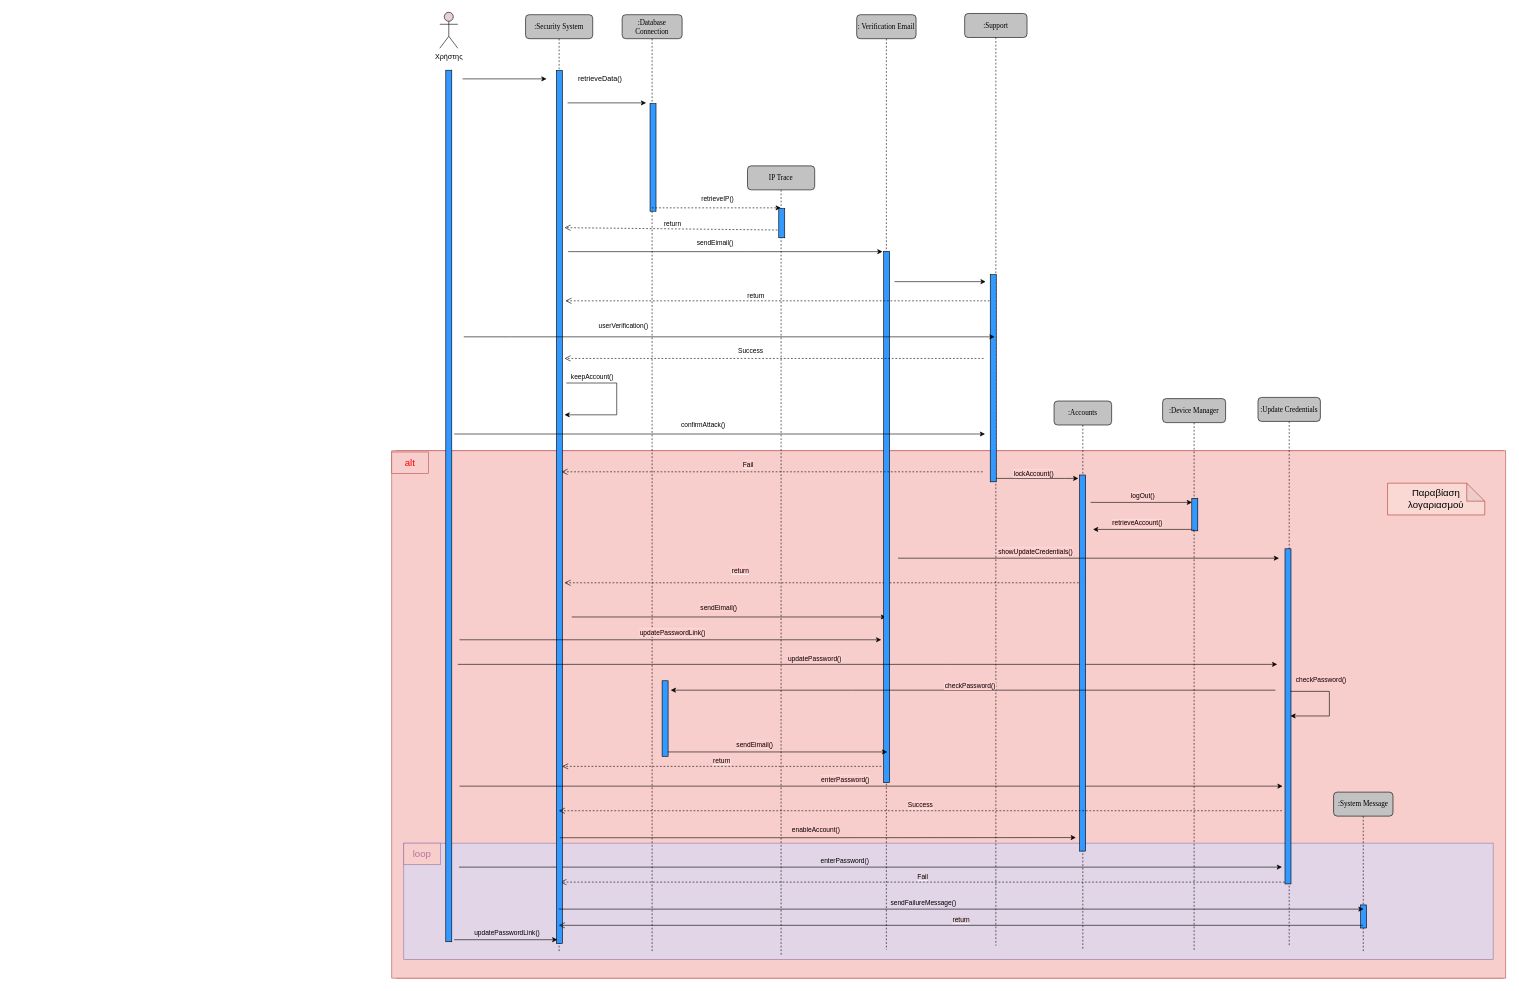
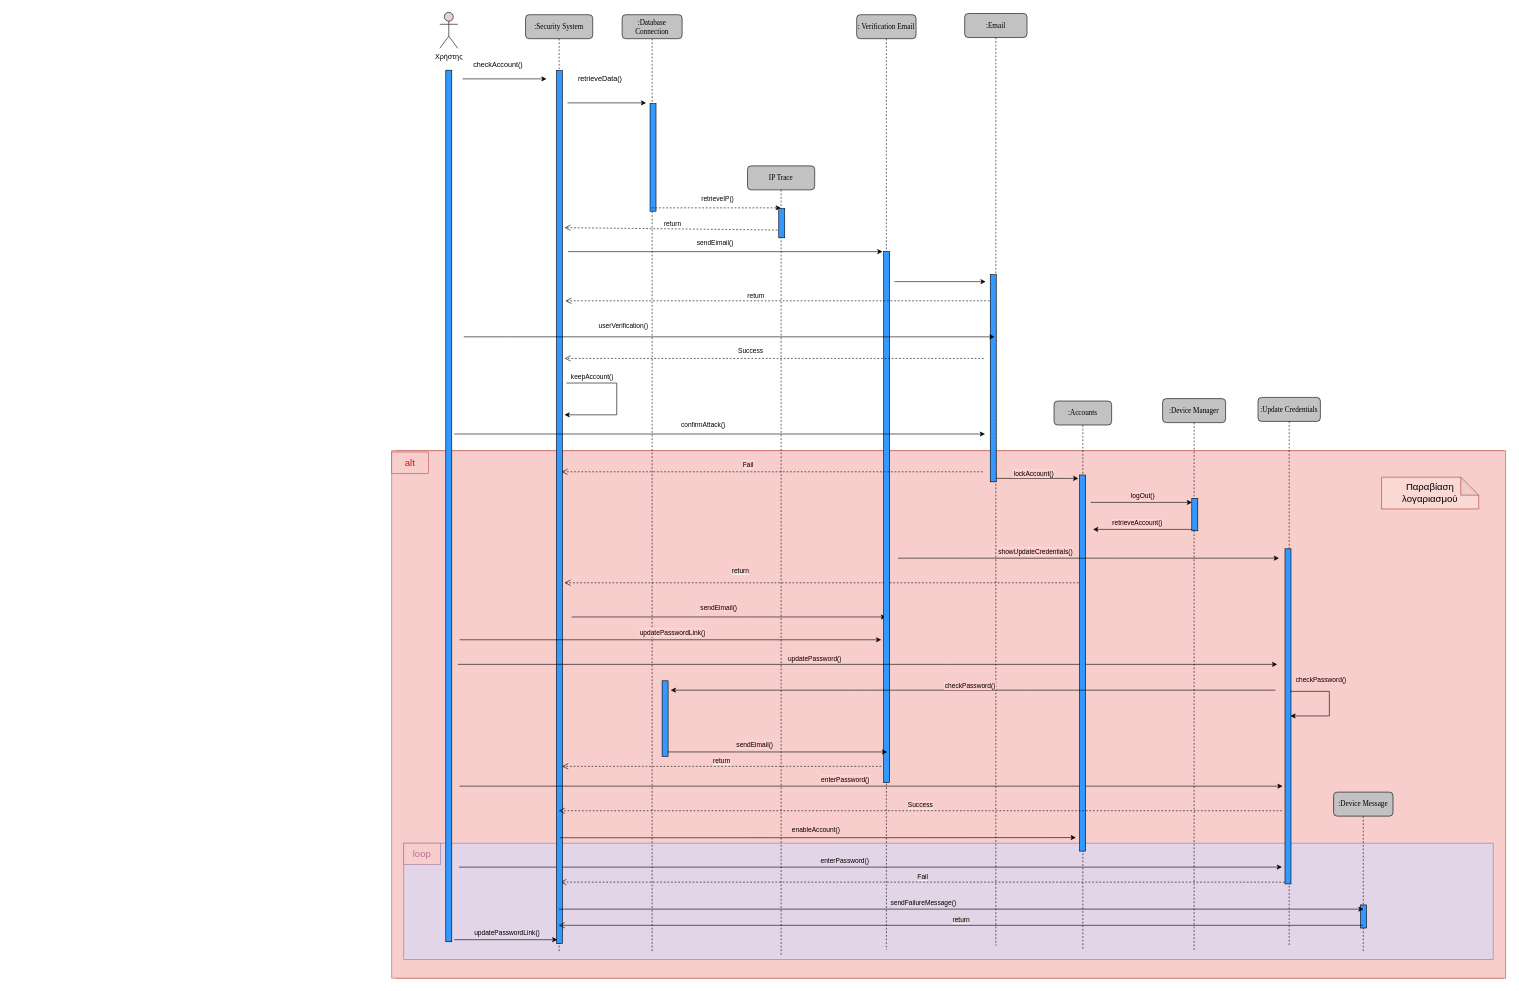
(996, 26) -> (996, 26)
none -> (497, 65)
(1436, 499) -> (1430, 493)
(1363, 804) -> (1363, 804)
